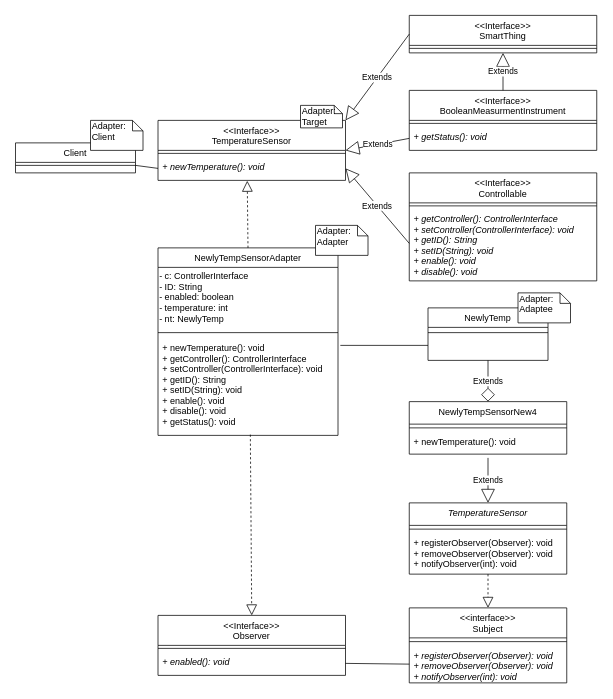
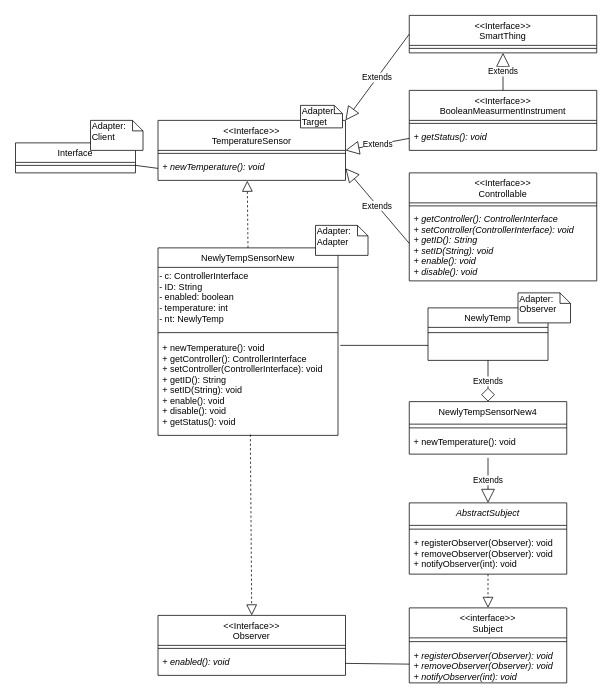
(75, 153) -> (75, 153)
(248, 258) -> (248, 258)
(538, 304) -> (540, 304)
(488, 513) -> (488, 513)
